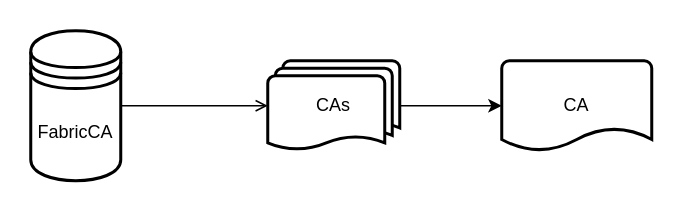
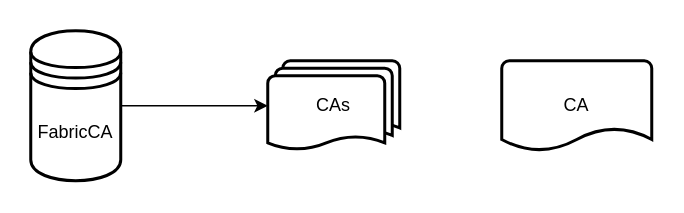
(258, 106) -> (256, 106)
(446, 106) -> none
